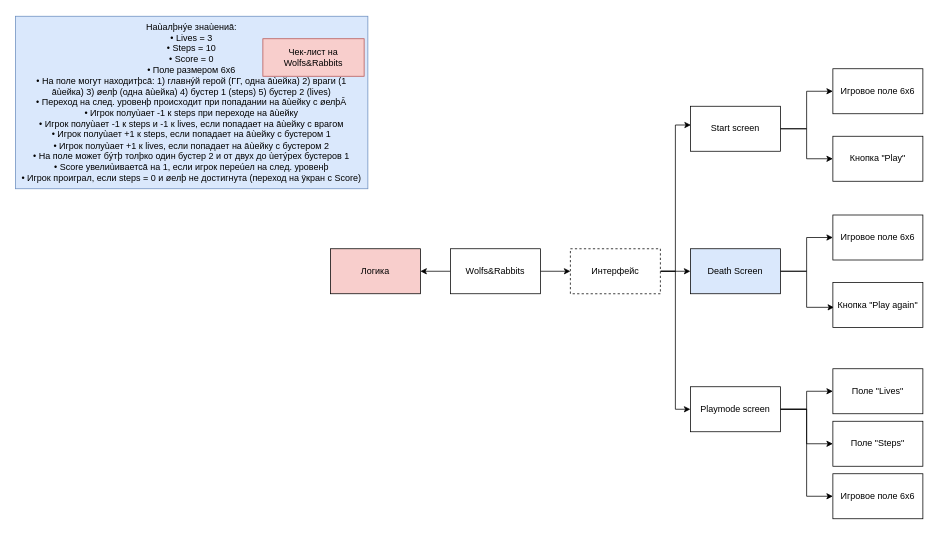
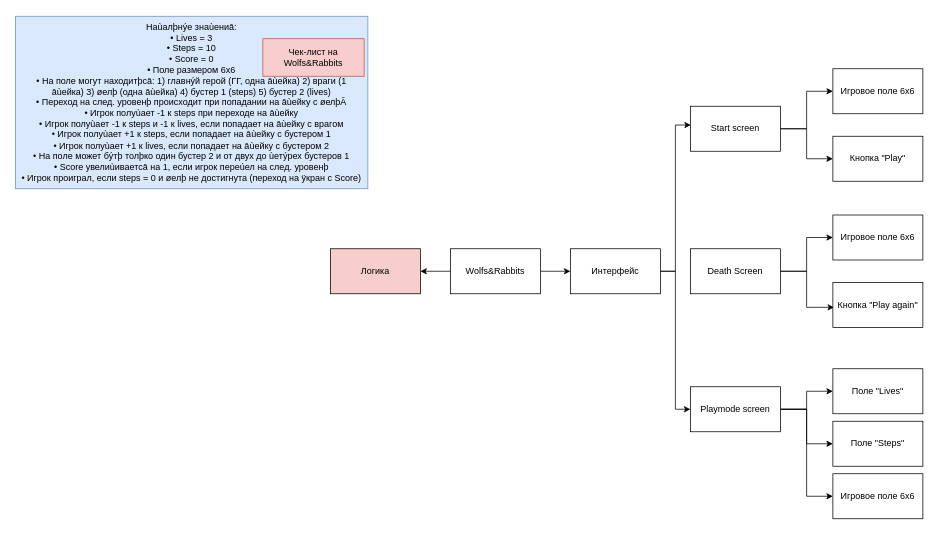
(615, 271) -> (615, 271)
(681, 271) -> none
(735, 271) -> (735, 271)
